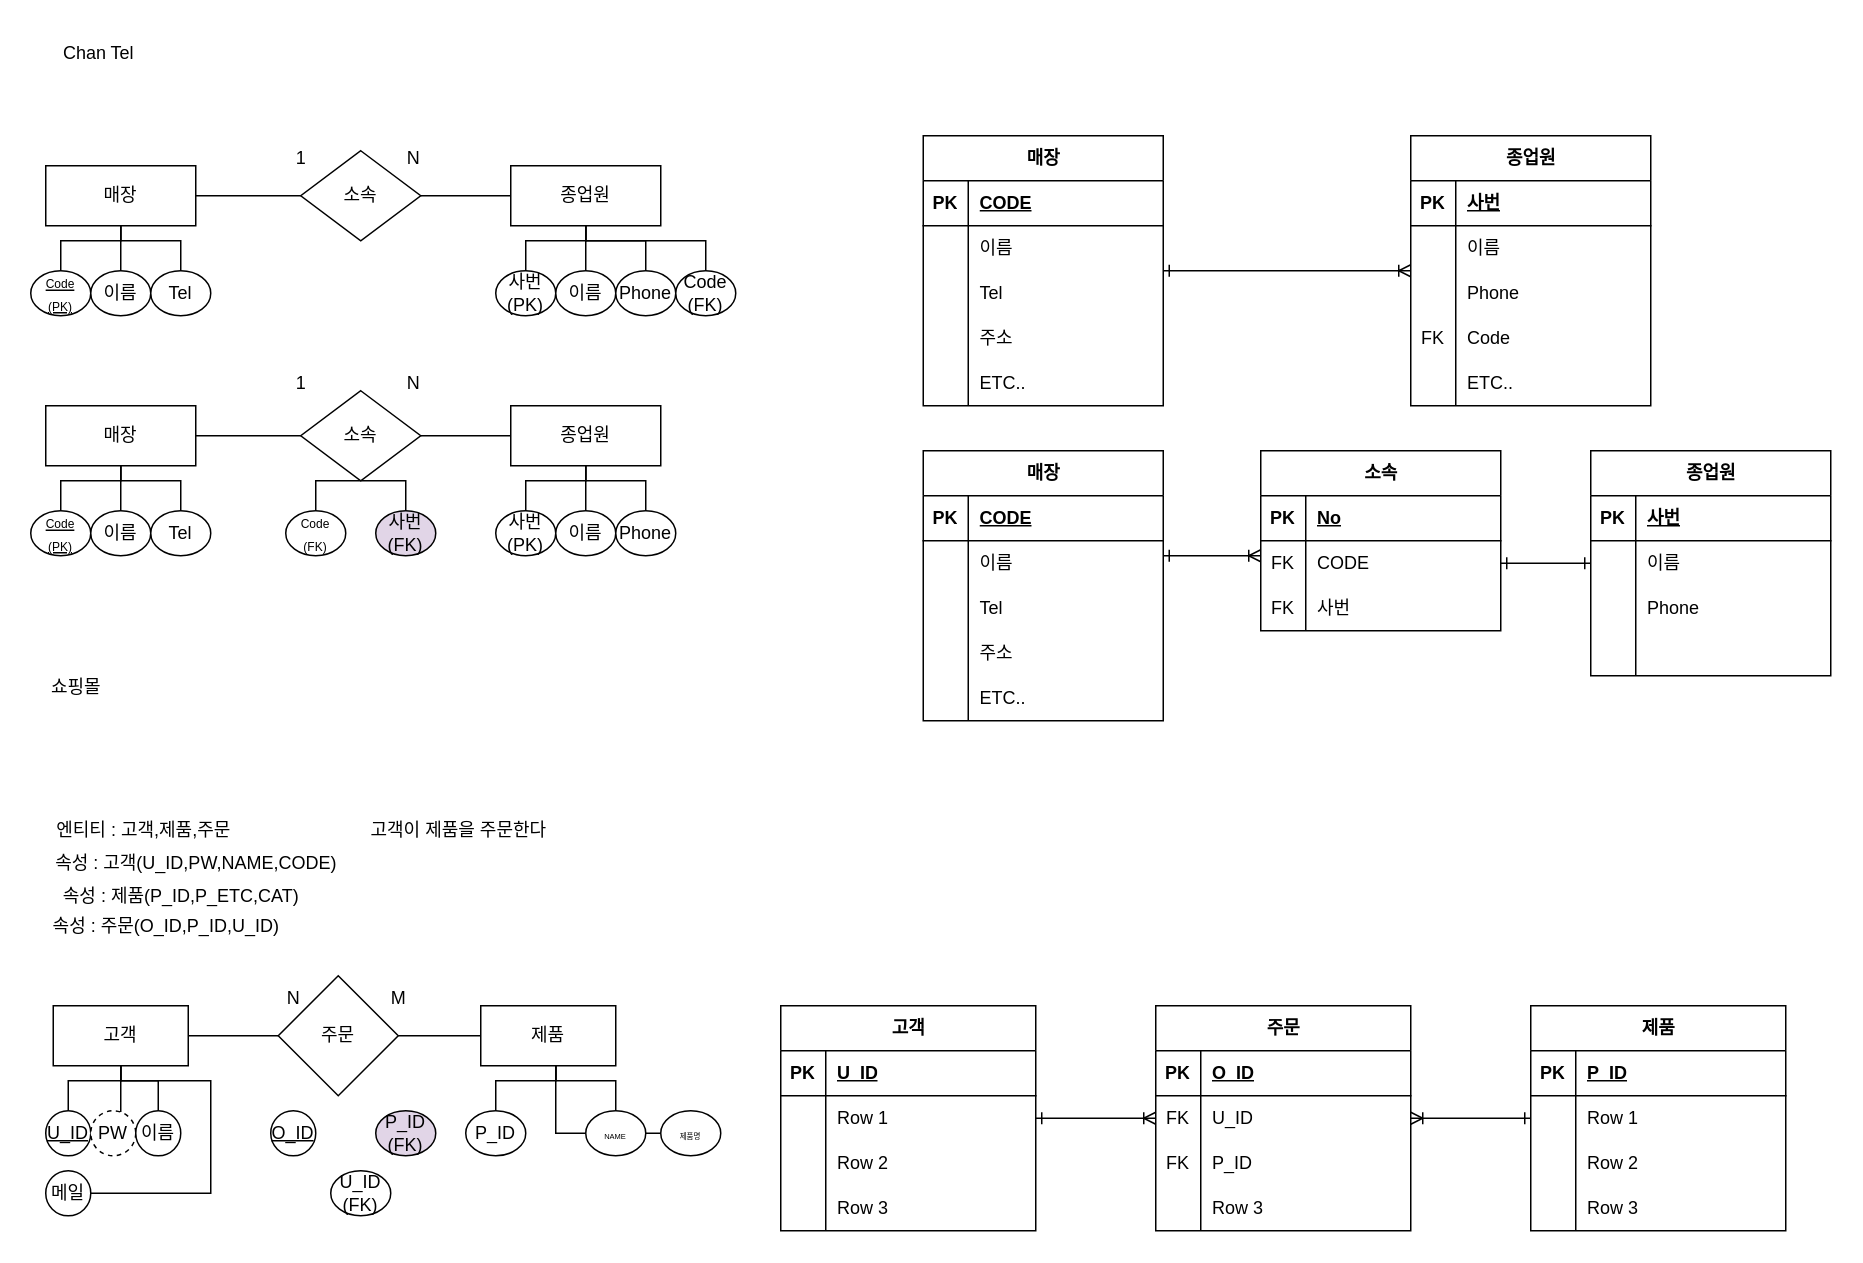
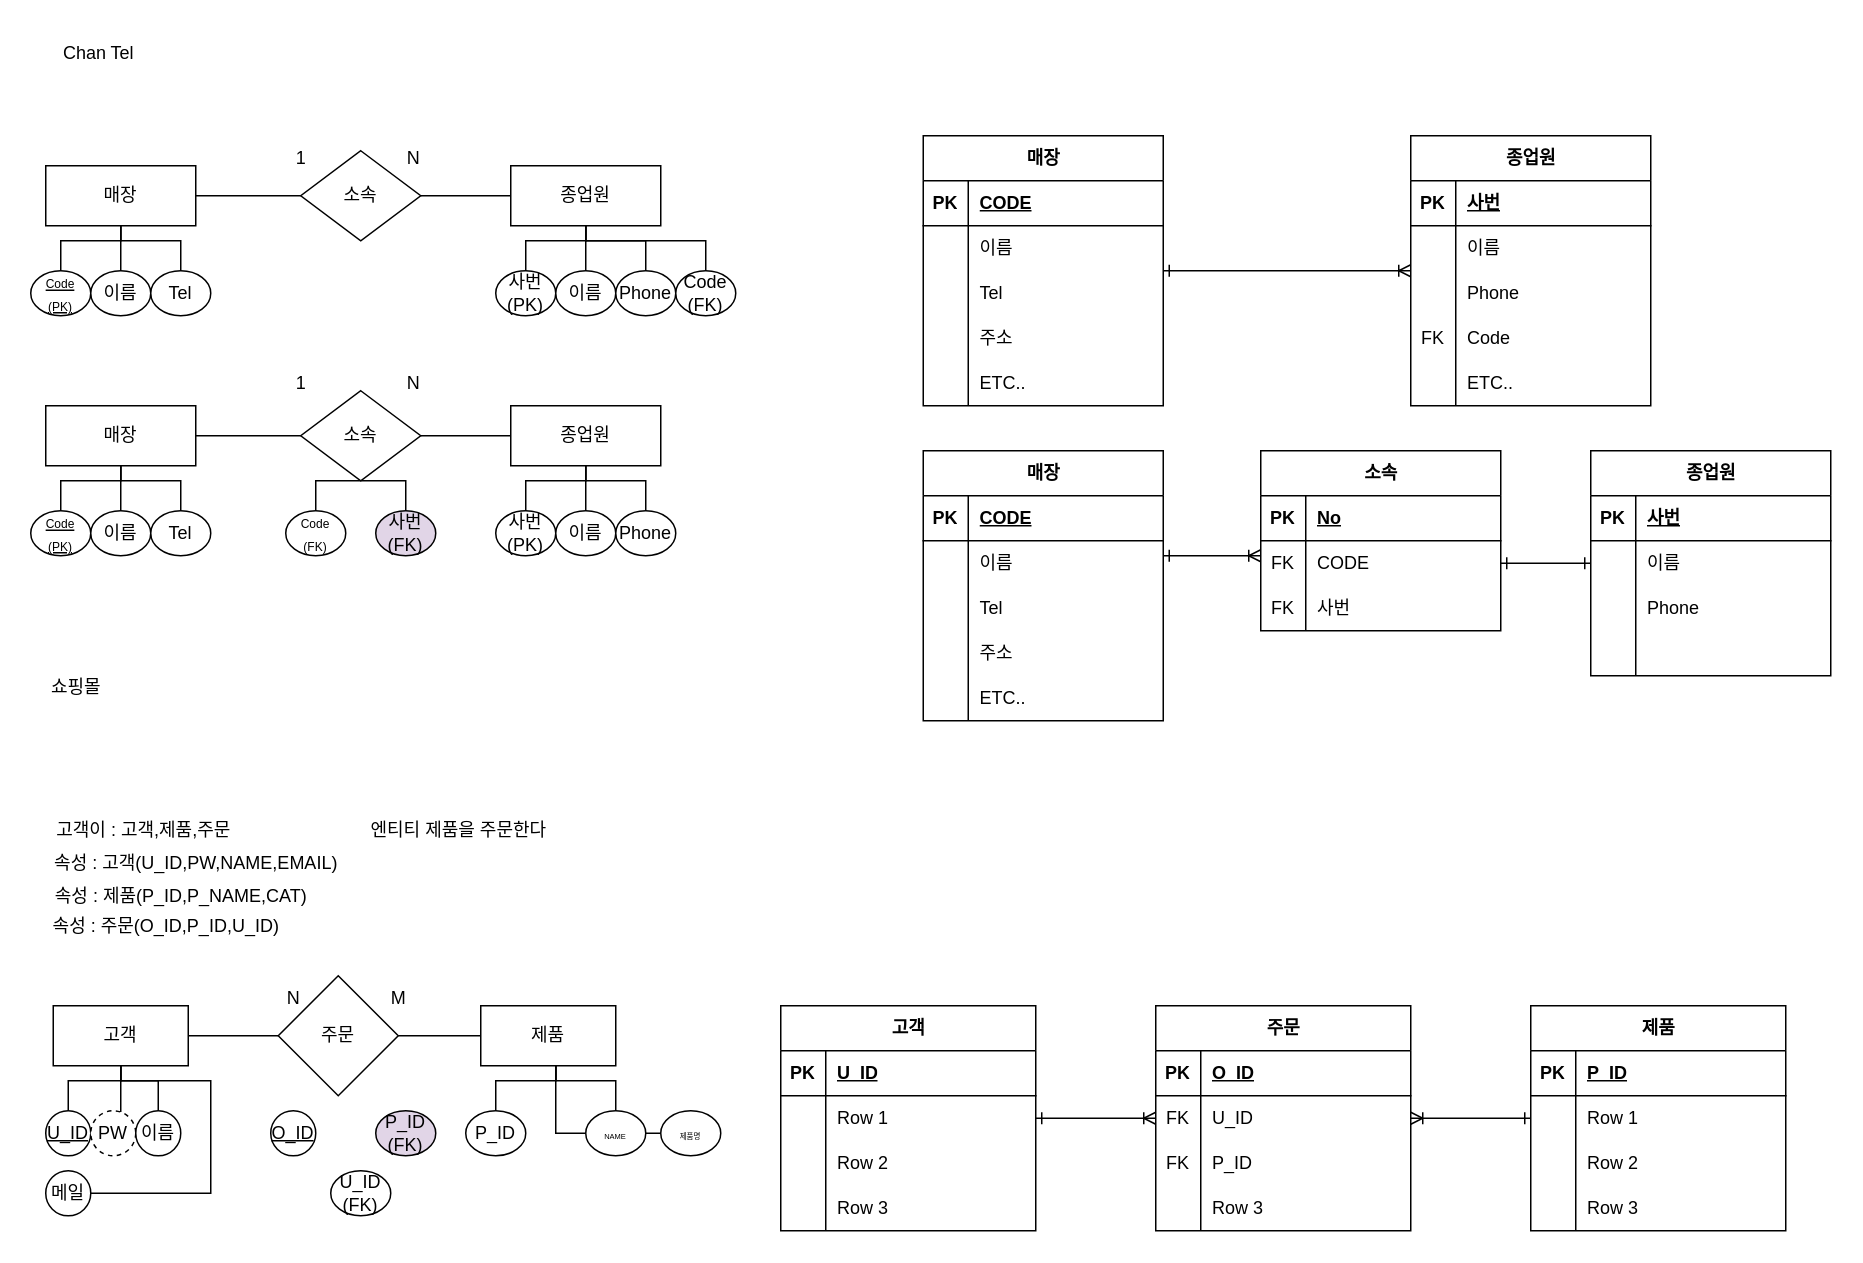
(144, 830) -> (144, 830)
(459, 830) -> (459, 830)
(197, 863) -> (197, 863)
(182, 896) -> (182, 896)
